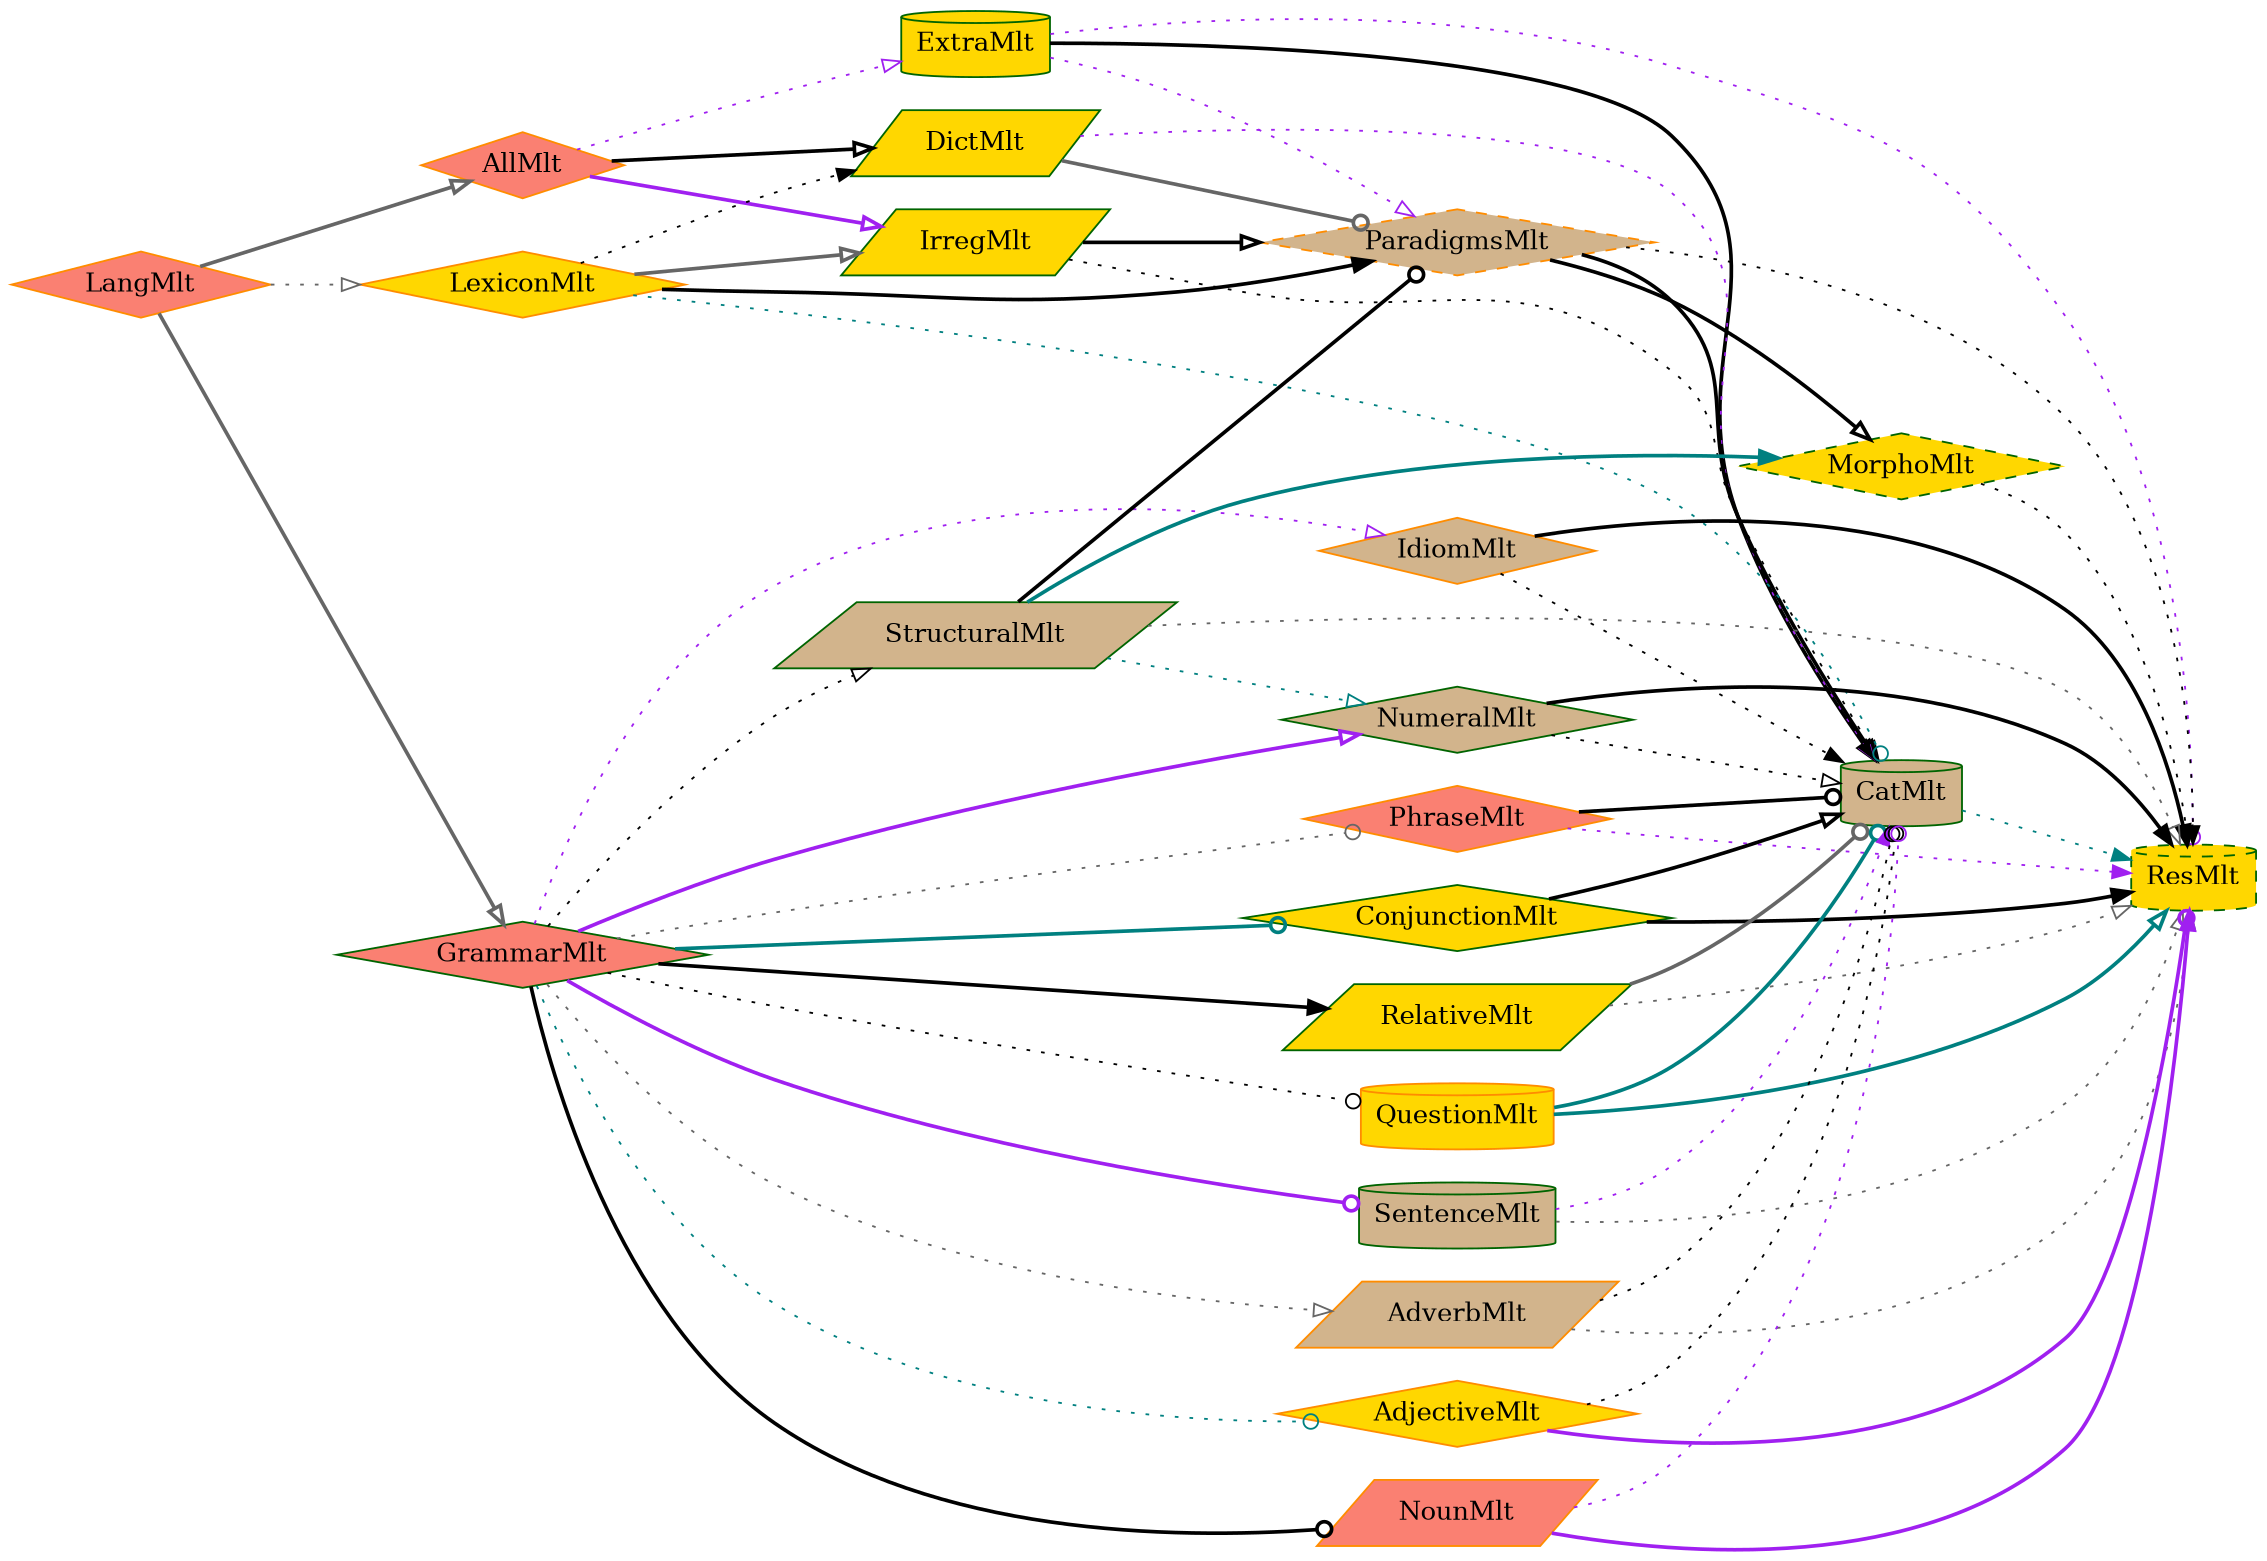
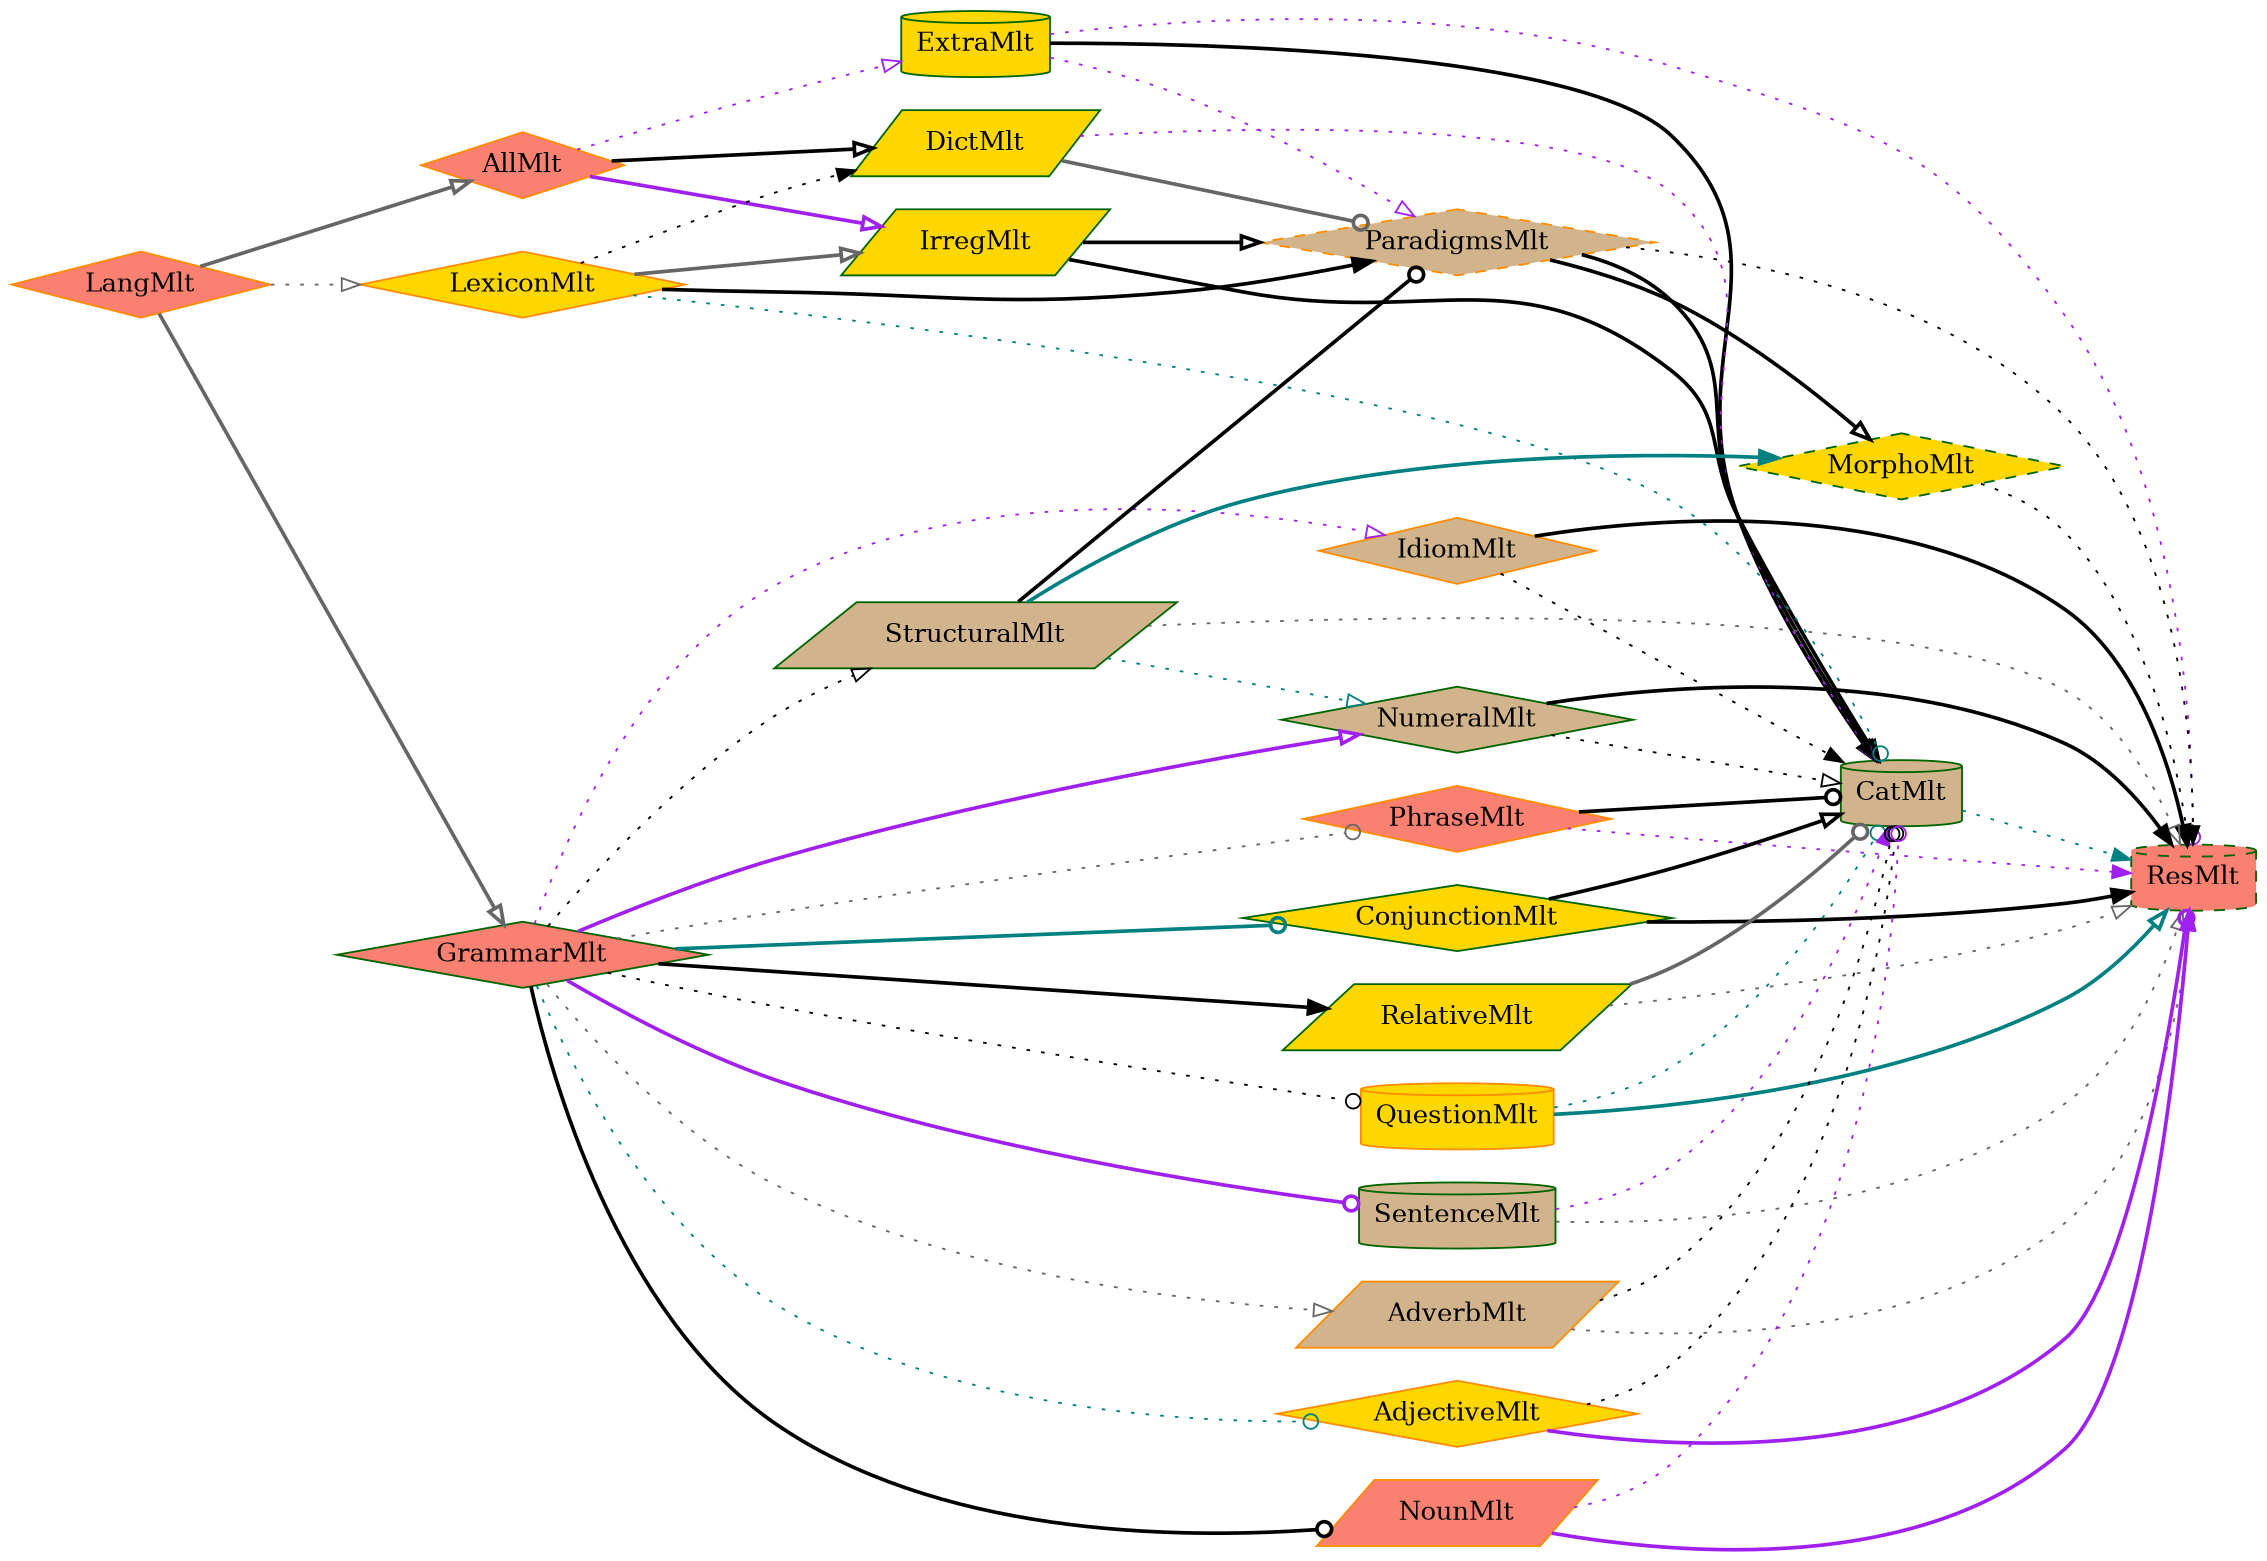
(1587, 322) -> (1587, 322)
(2194, 878) -> (2194, 878)
(1743, 1010) -> (1743, 1010)
